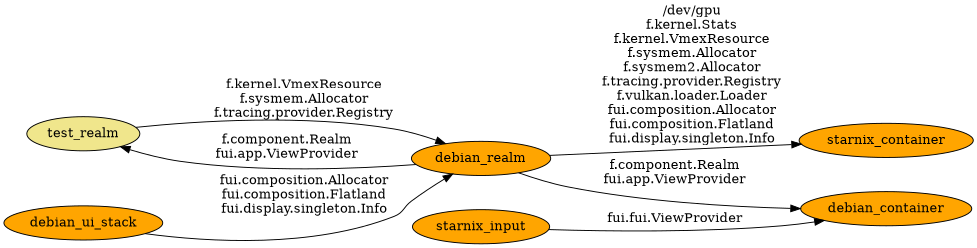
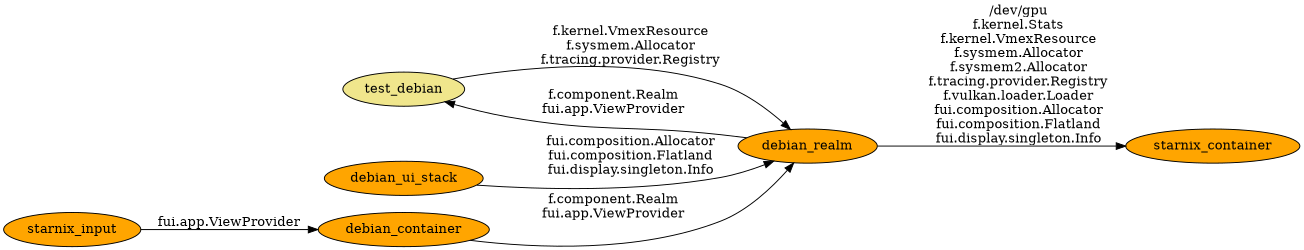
(83, 134) -> (404, 89)
(653, 200) -> (639, 241)
(675, 219) -> (229, 222)
